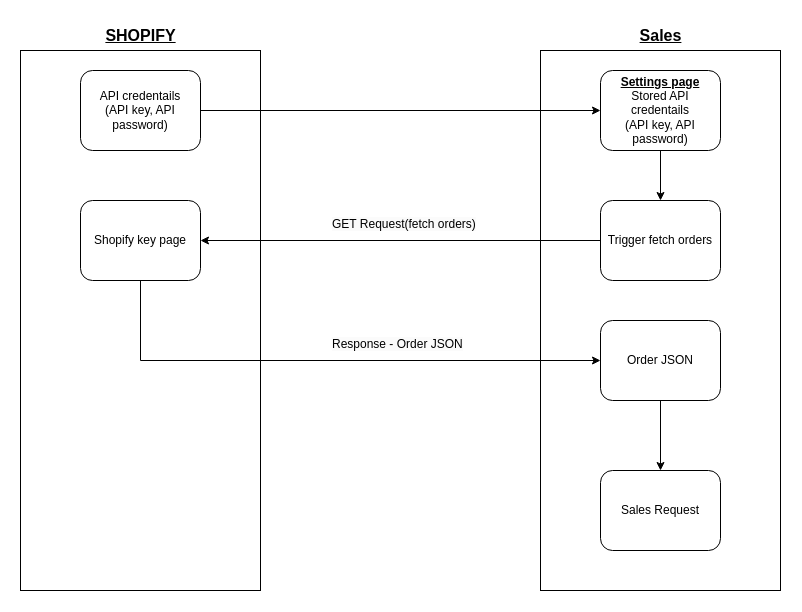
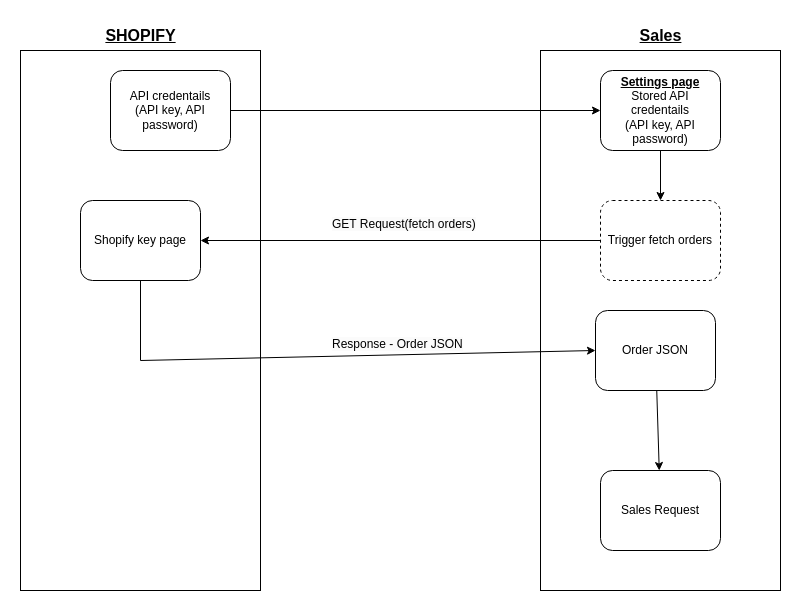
(141, 111) -> (171, 111)
(661, 241) -> (661, 241)
(661, 361) -> (656, 351)
